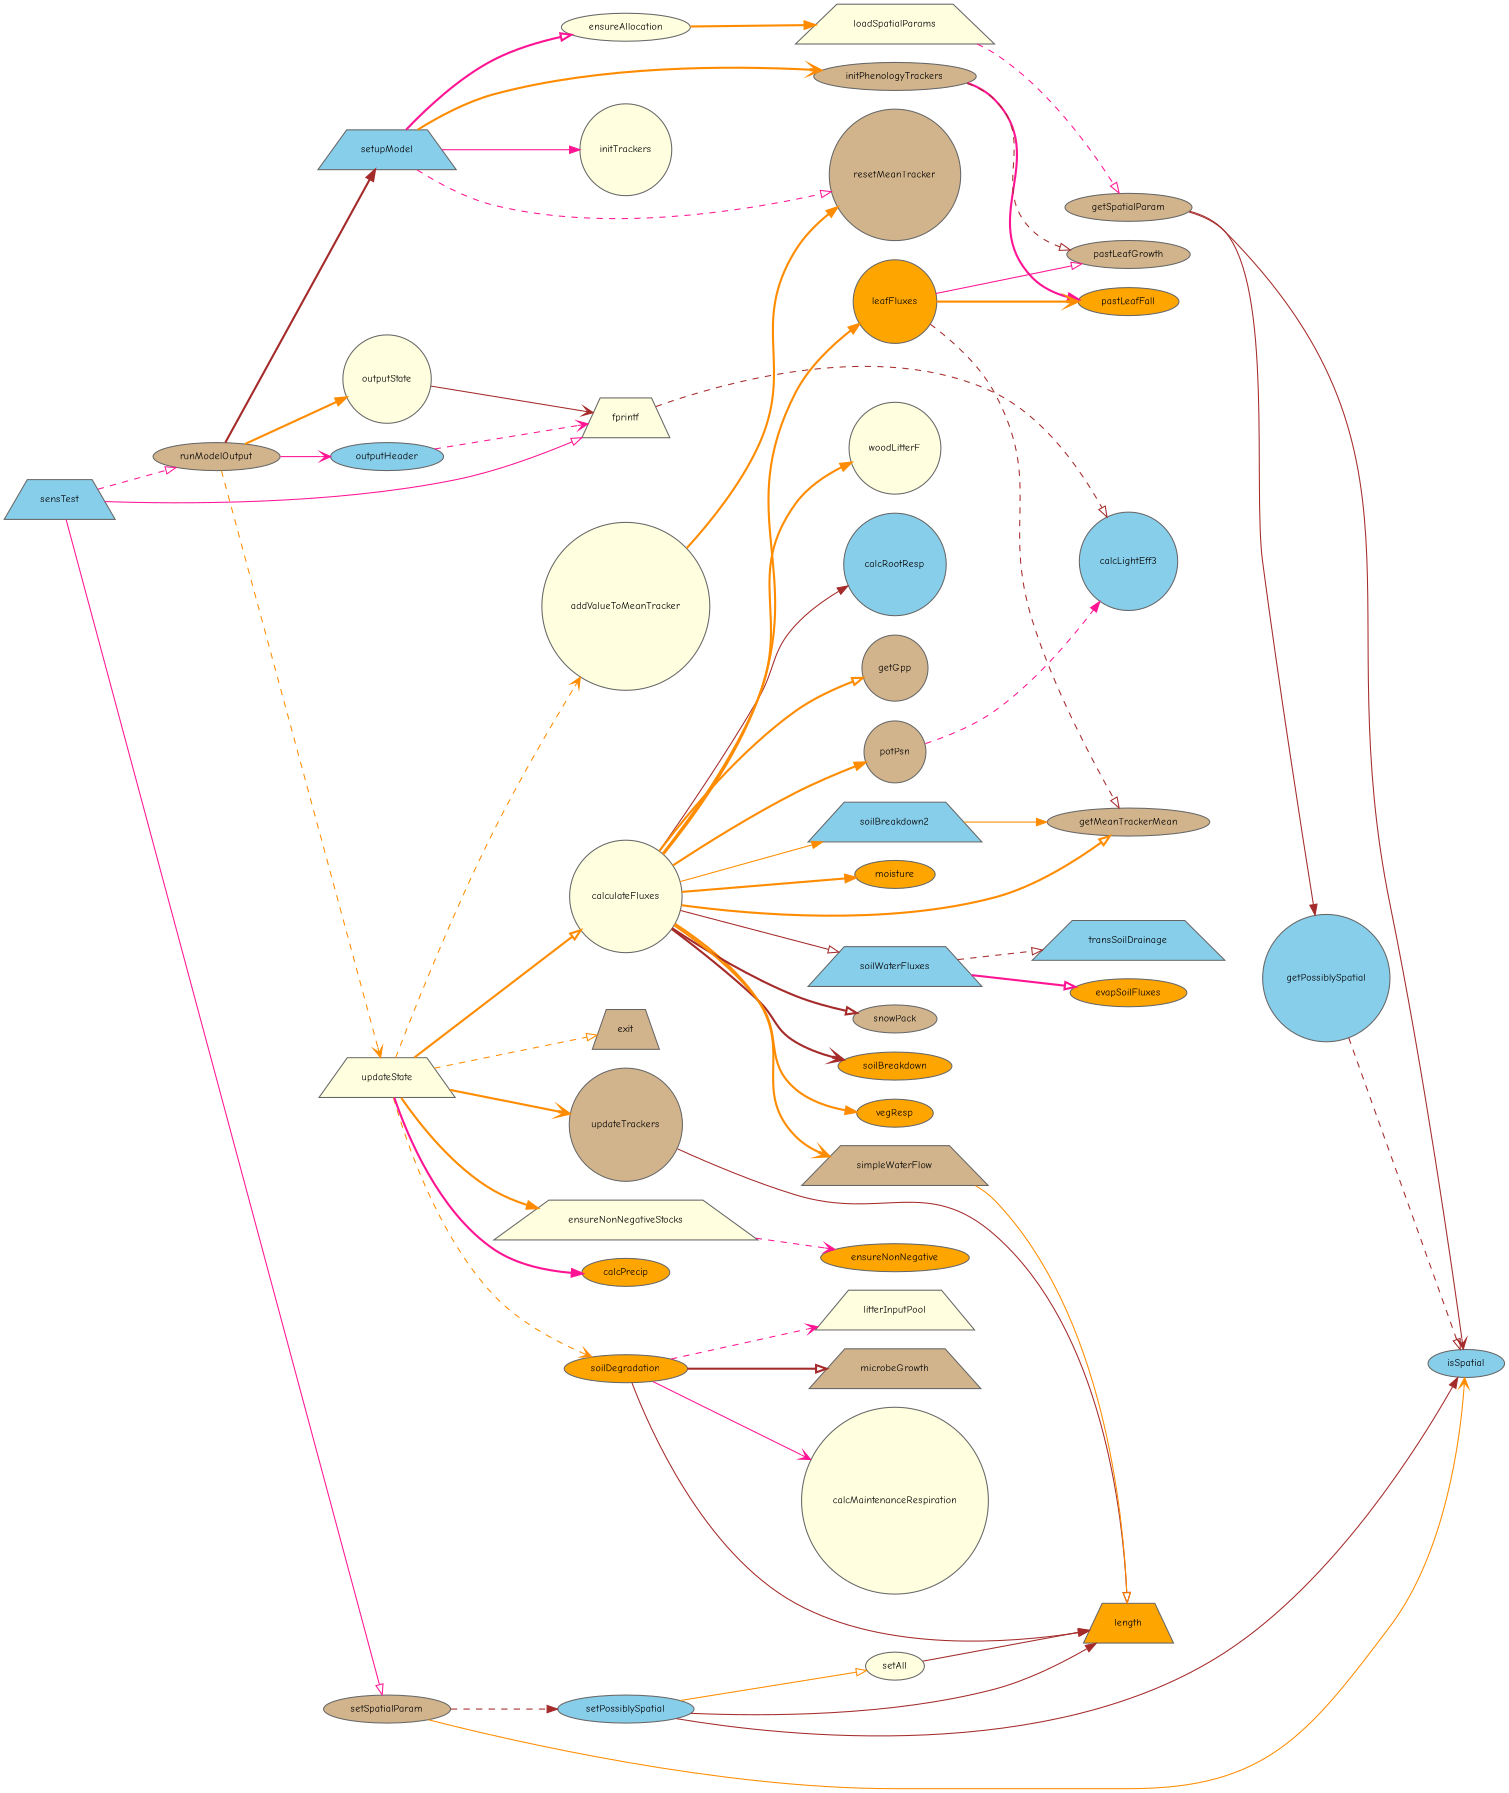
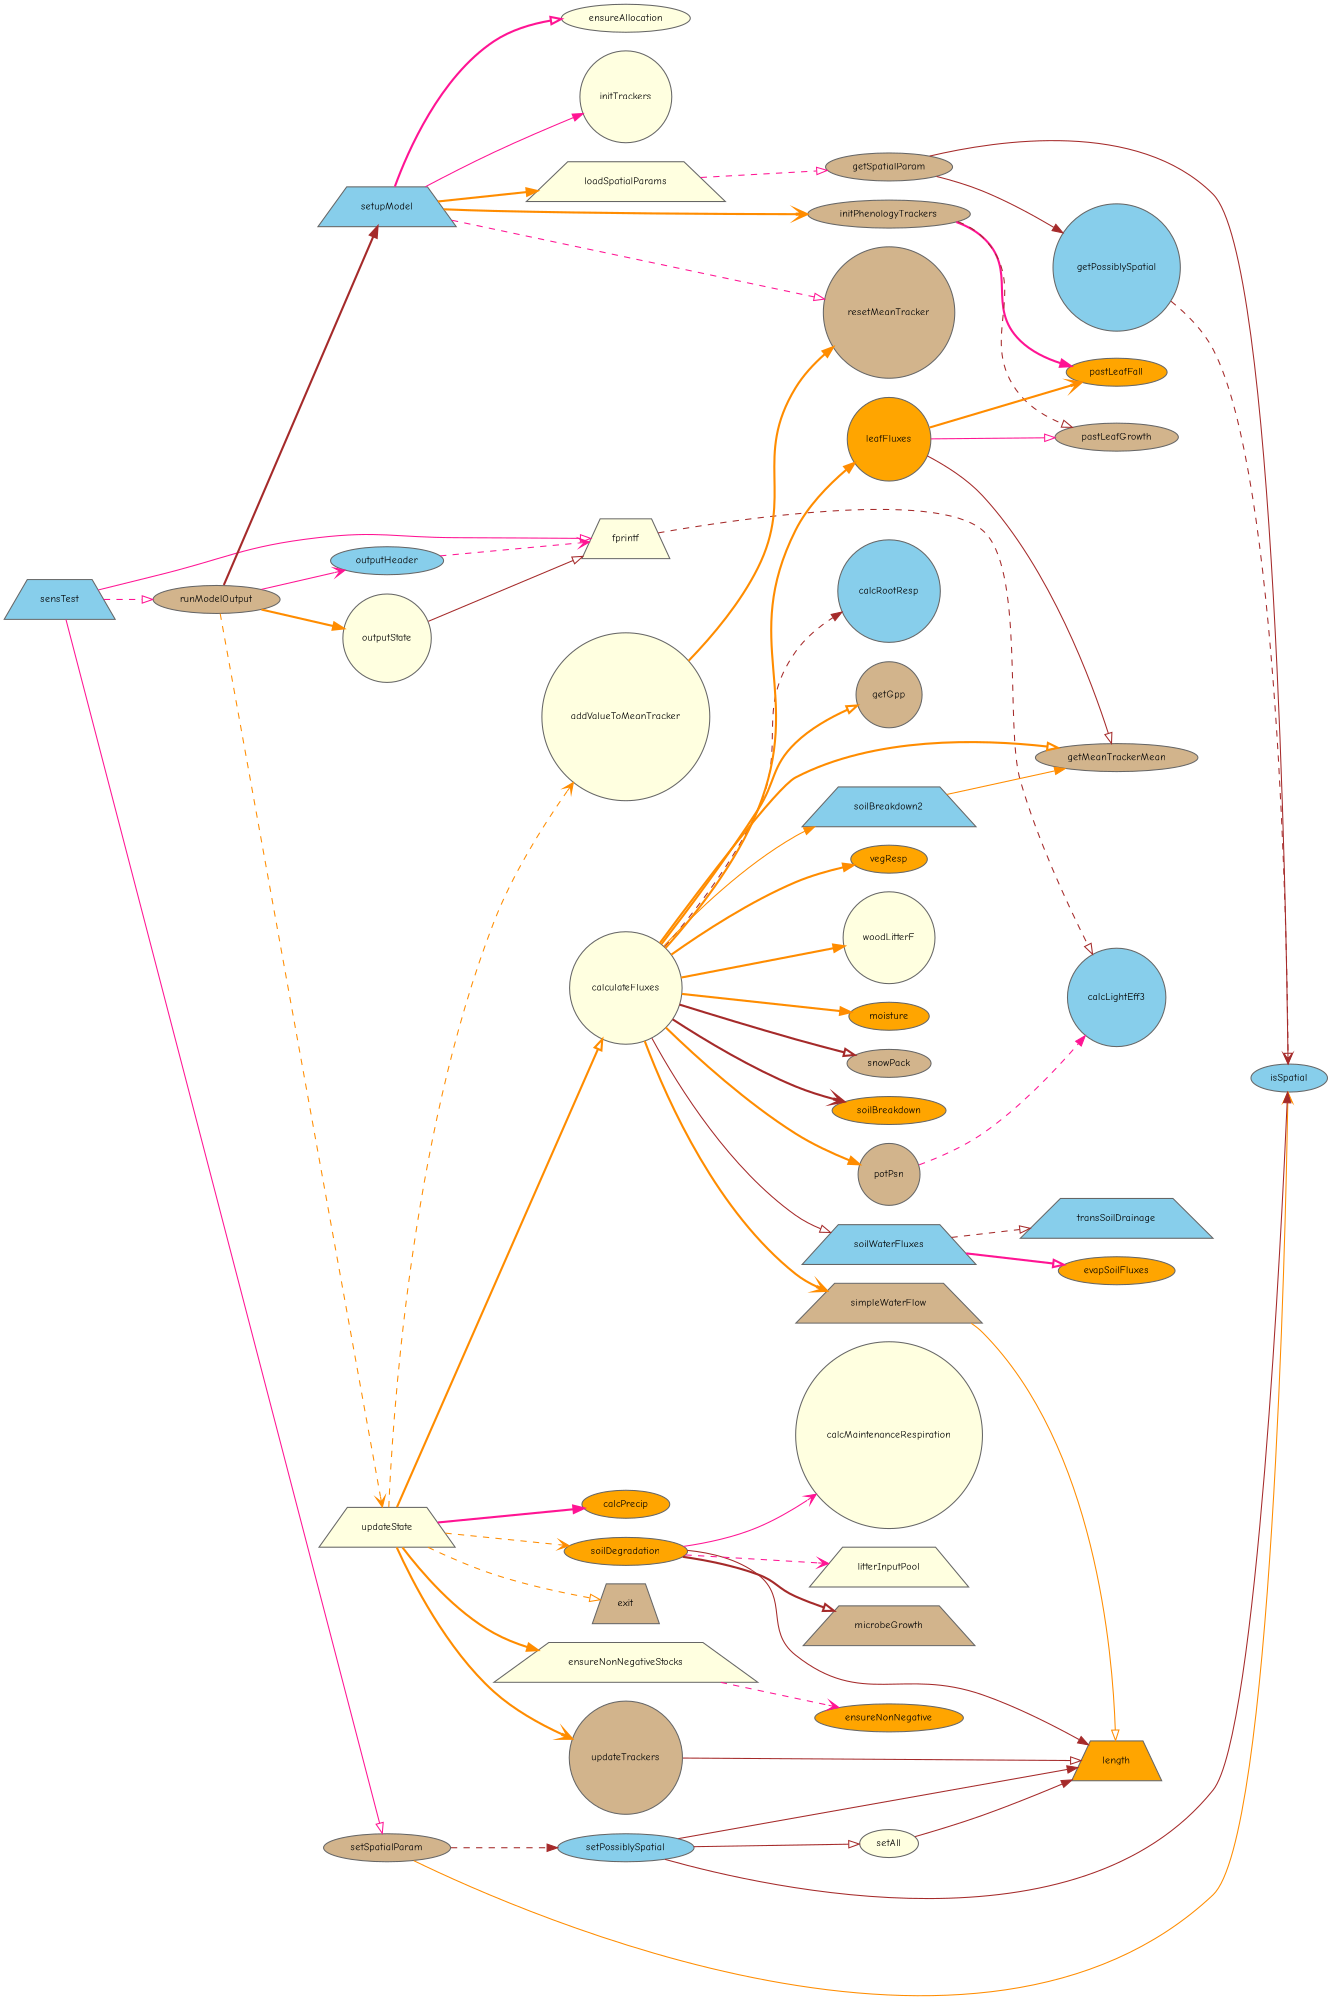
(747, 26) -> (482, 197)
(507, 399) -> (501, 591)
(1020, 556) -> (1041, 578)
(709, 778) -> (766, 787)
(768, 1686) -> (771, 1845)
